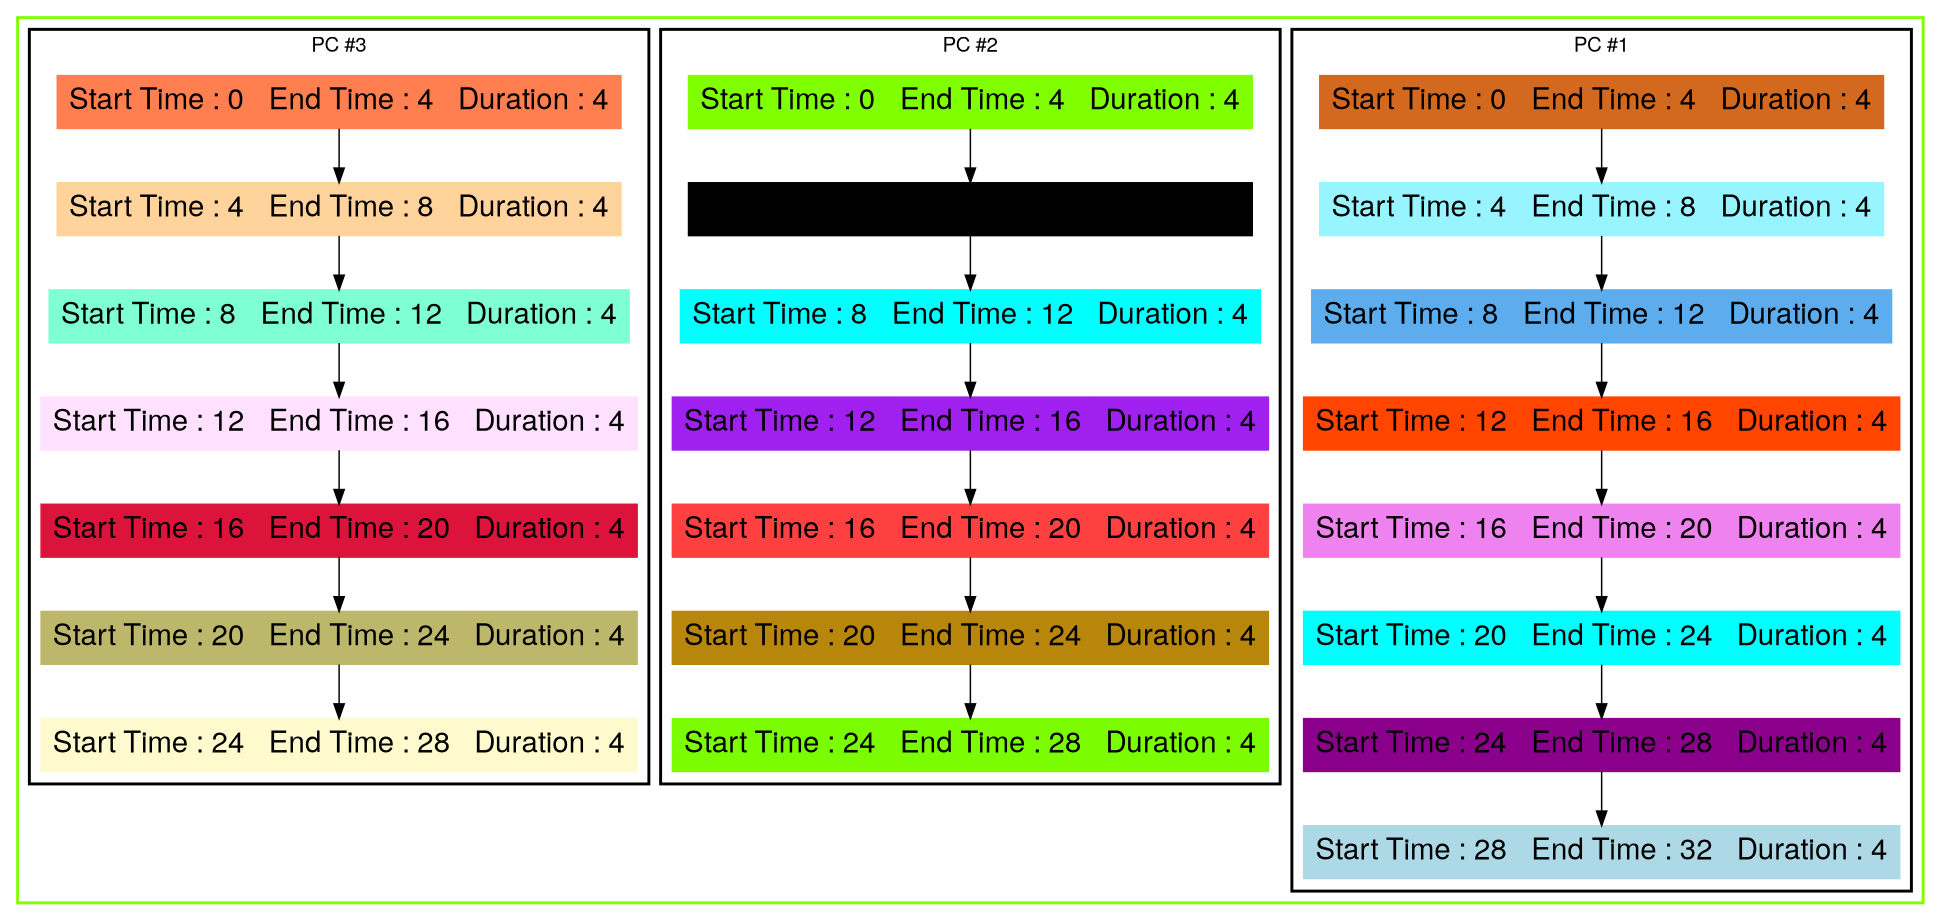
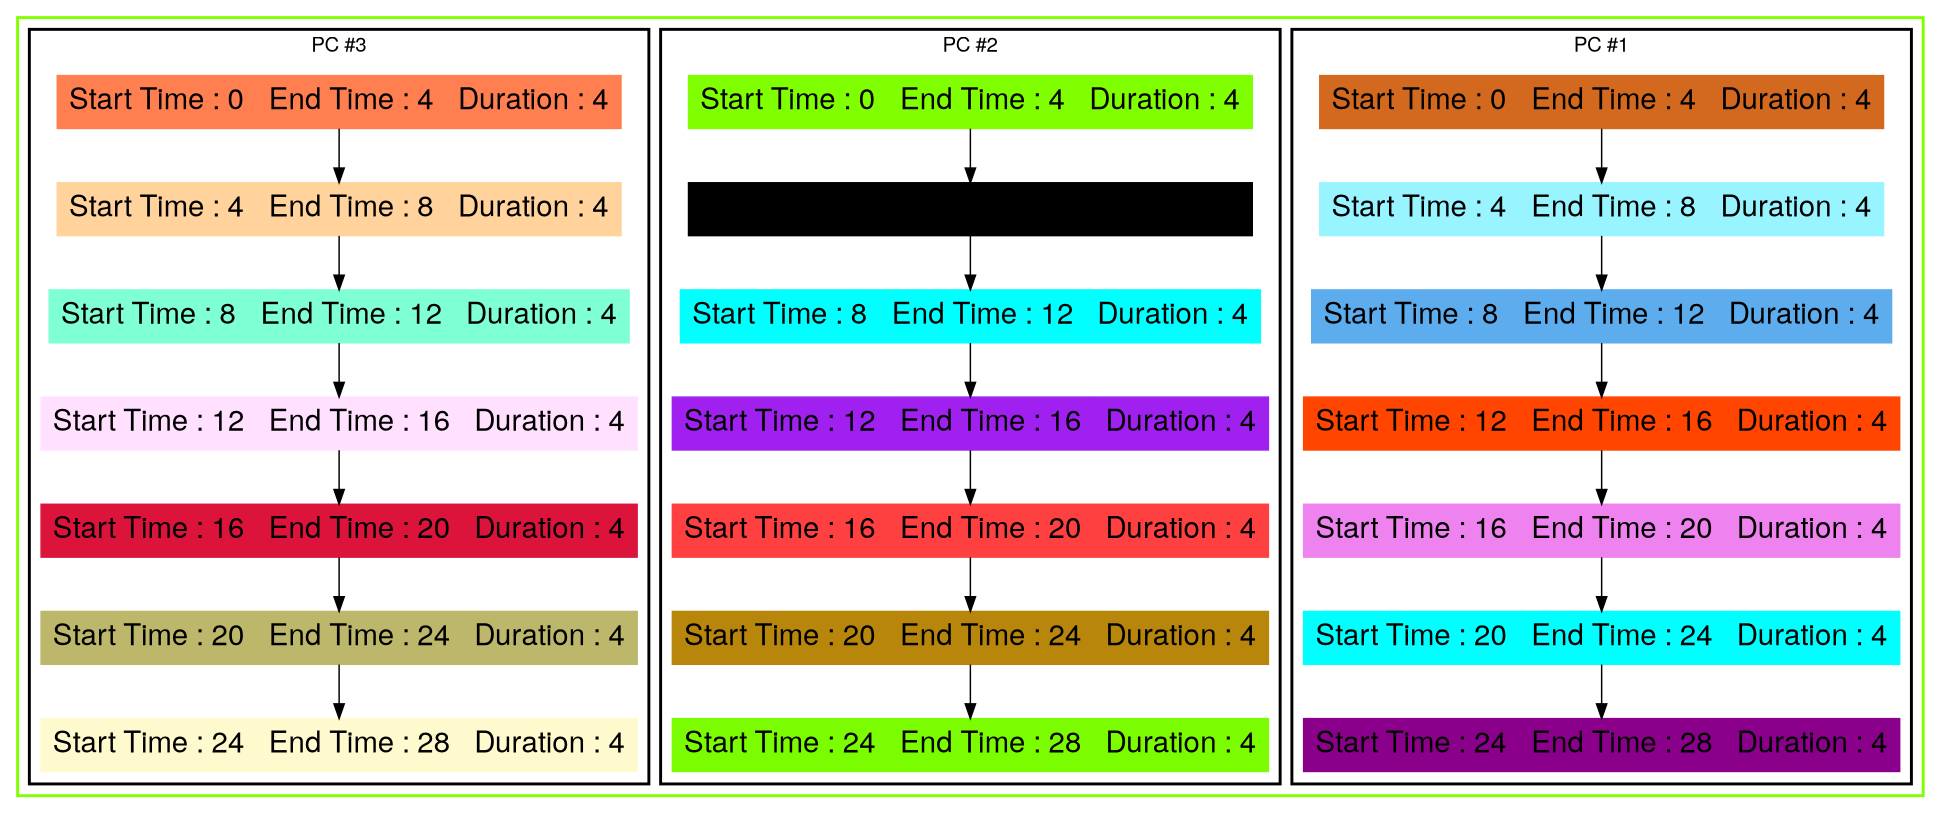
(1602, 852) -> none
